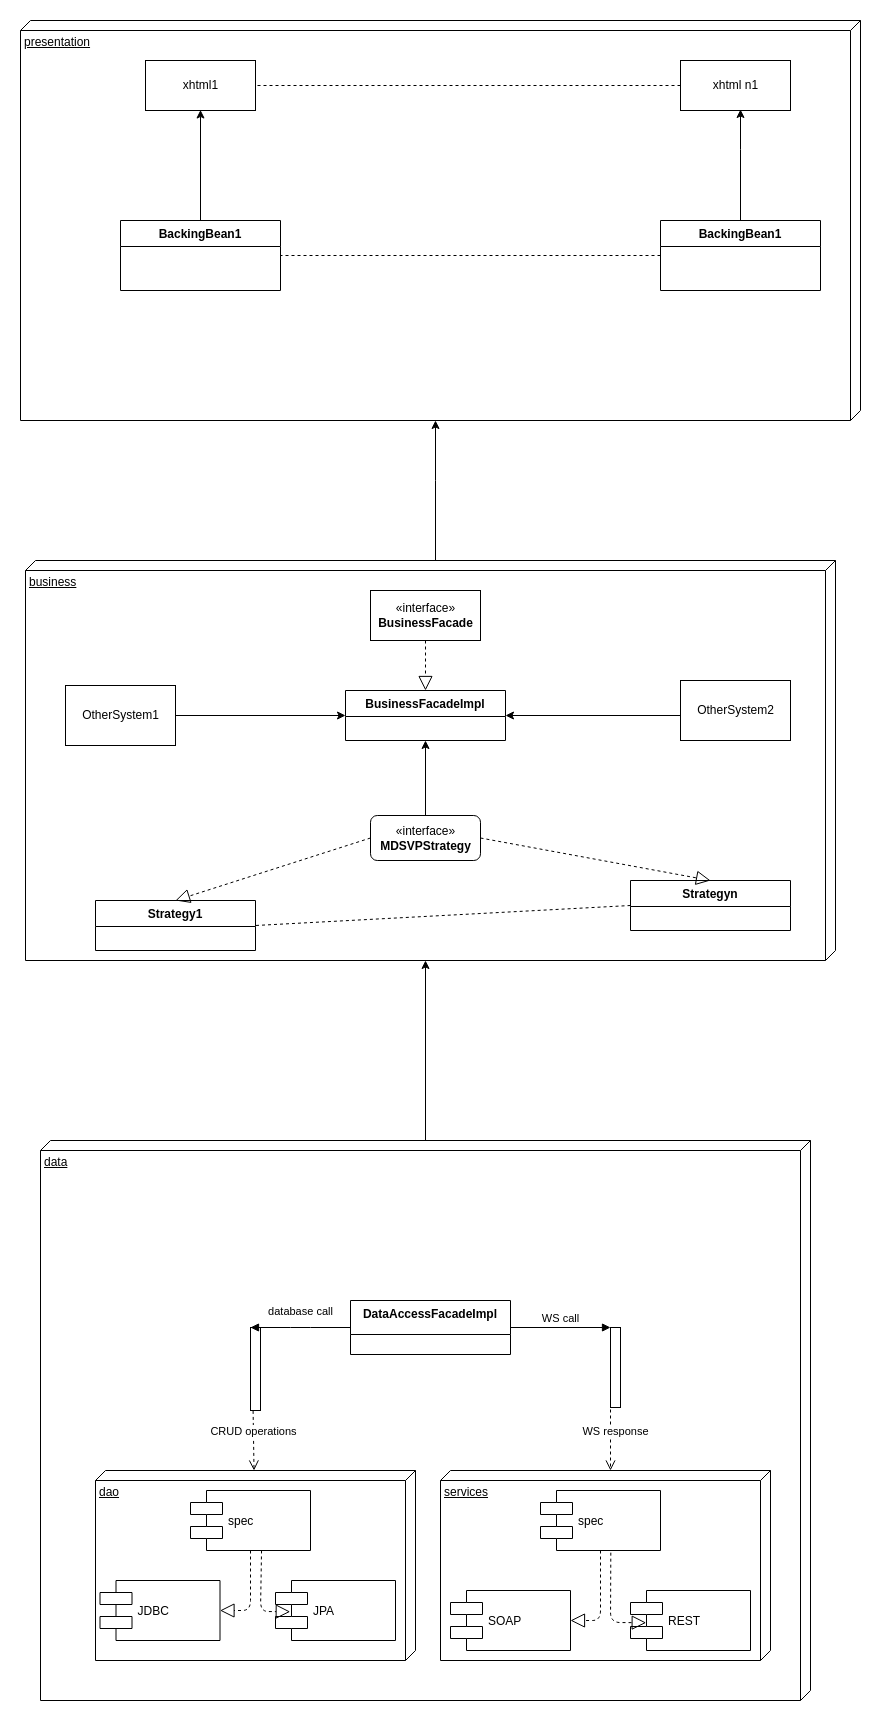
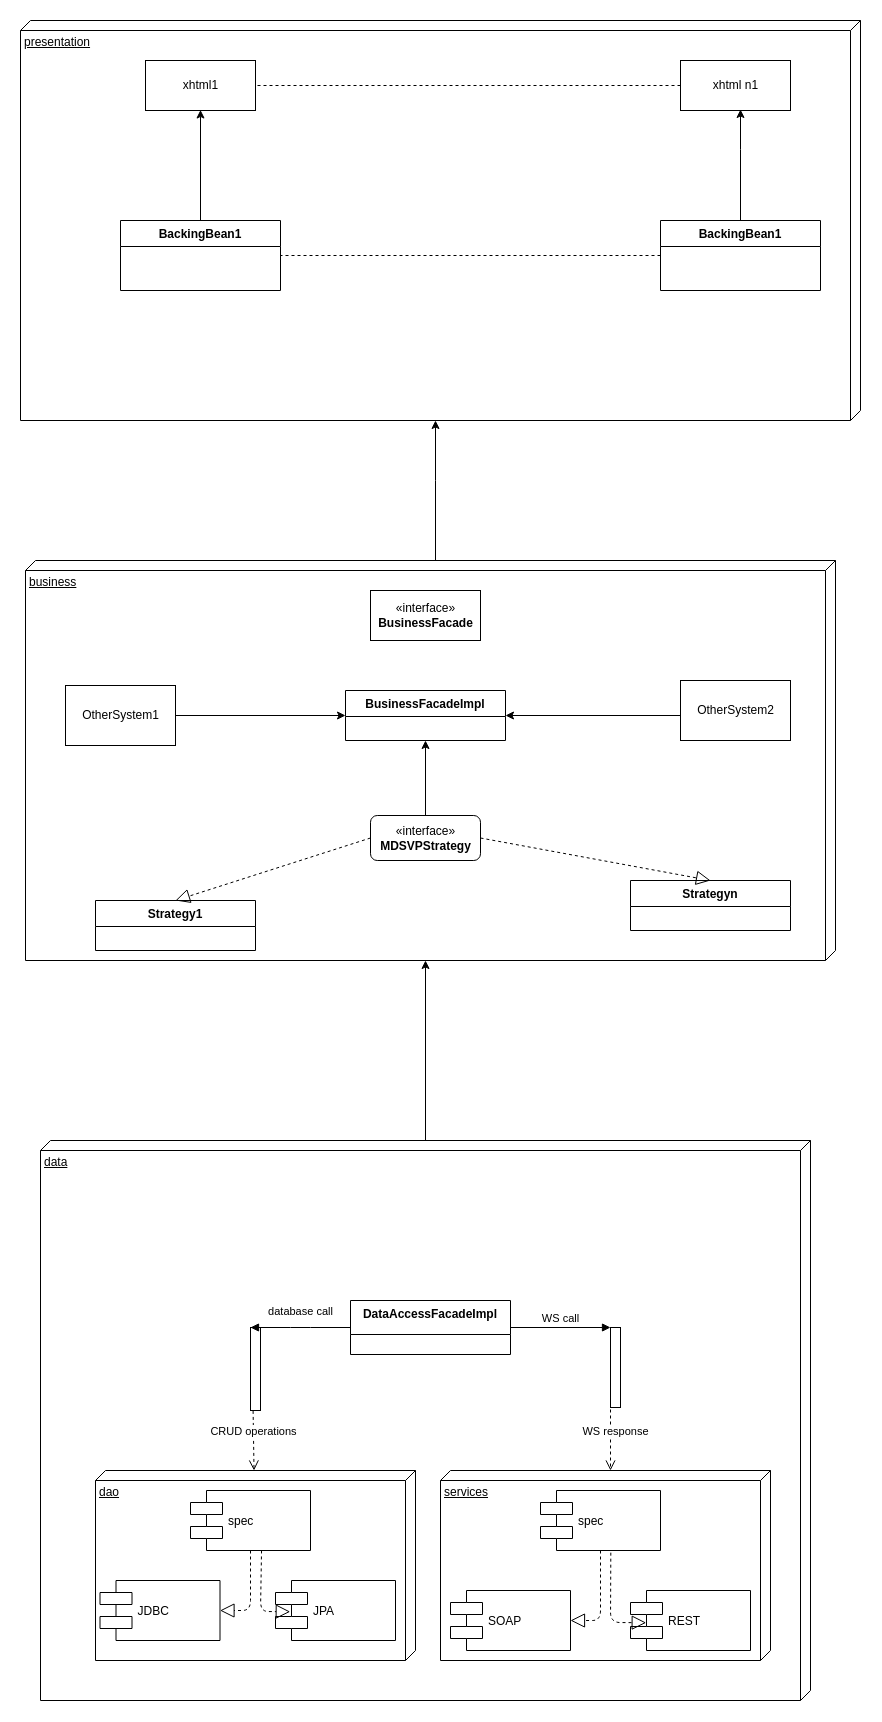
(426, 658) -> none
(443, 916) -> none
